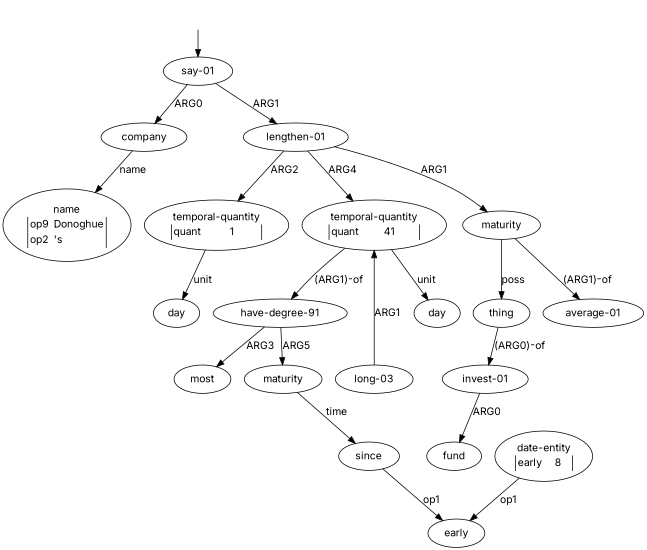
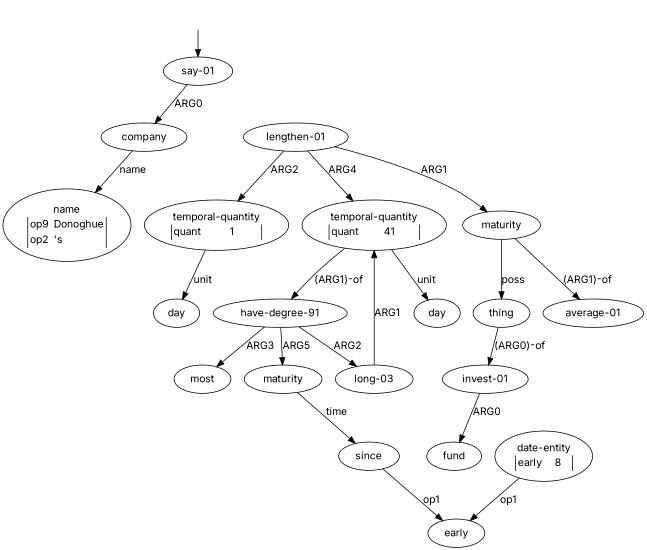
(243, 102) -> none
none -> (325, 344)
